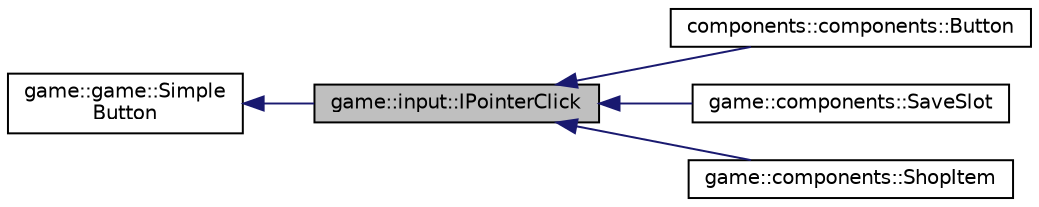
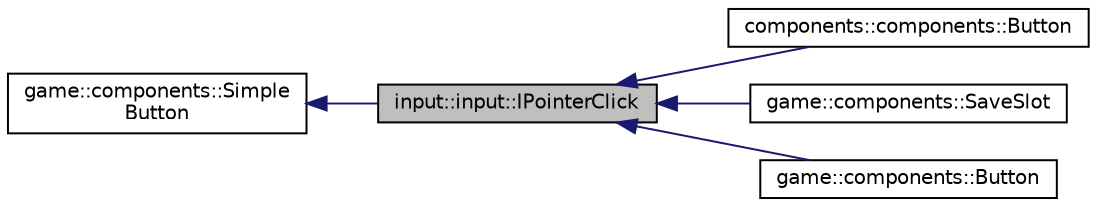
(125, 103) -> (157, 103)
(457, 103) -> (517, 103)
(851, 179) -> (909, 179)
